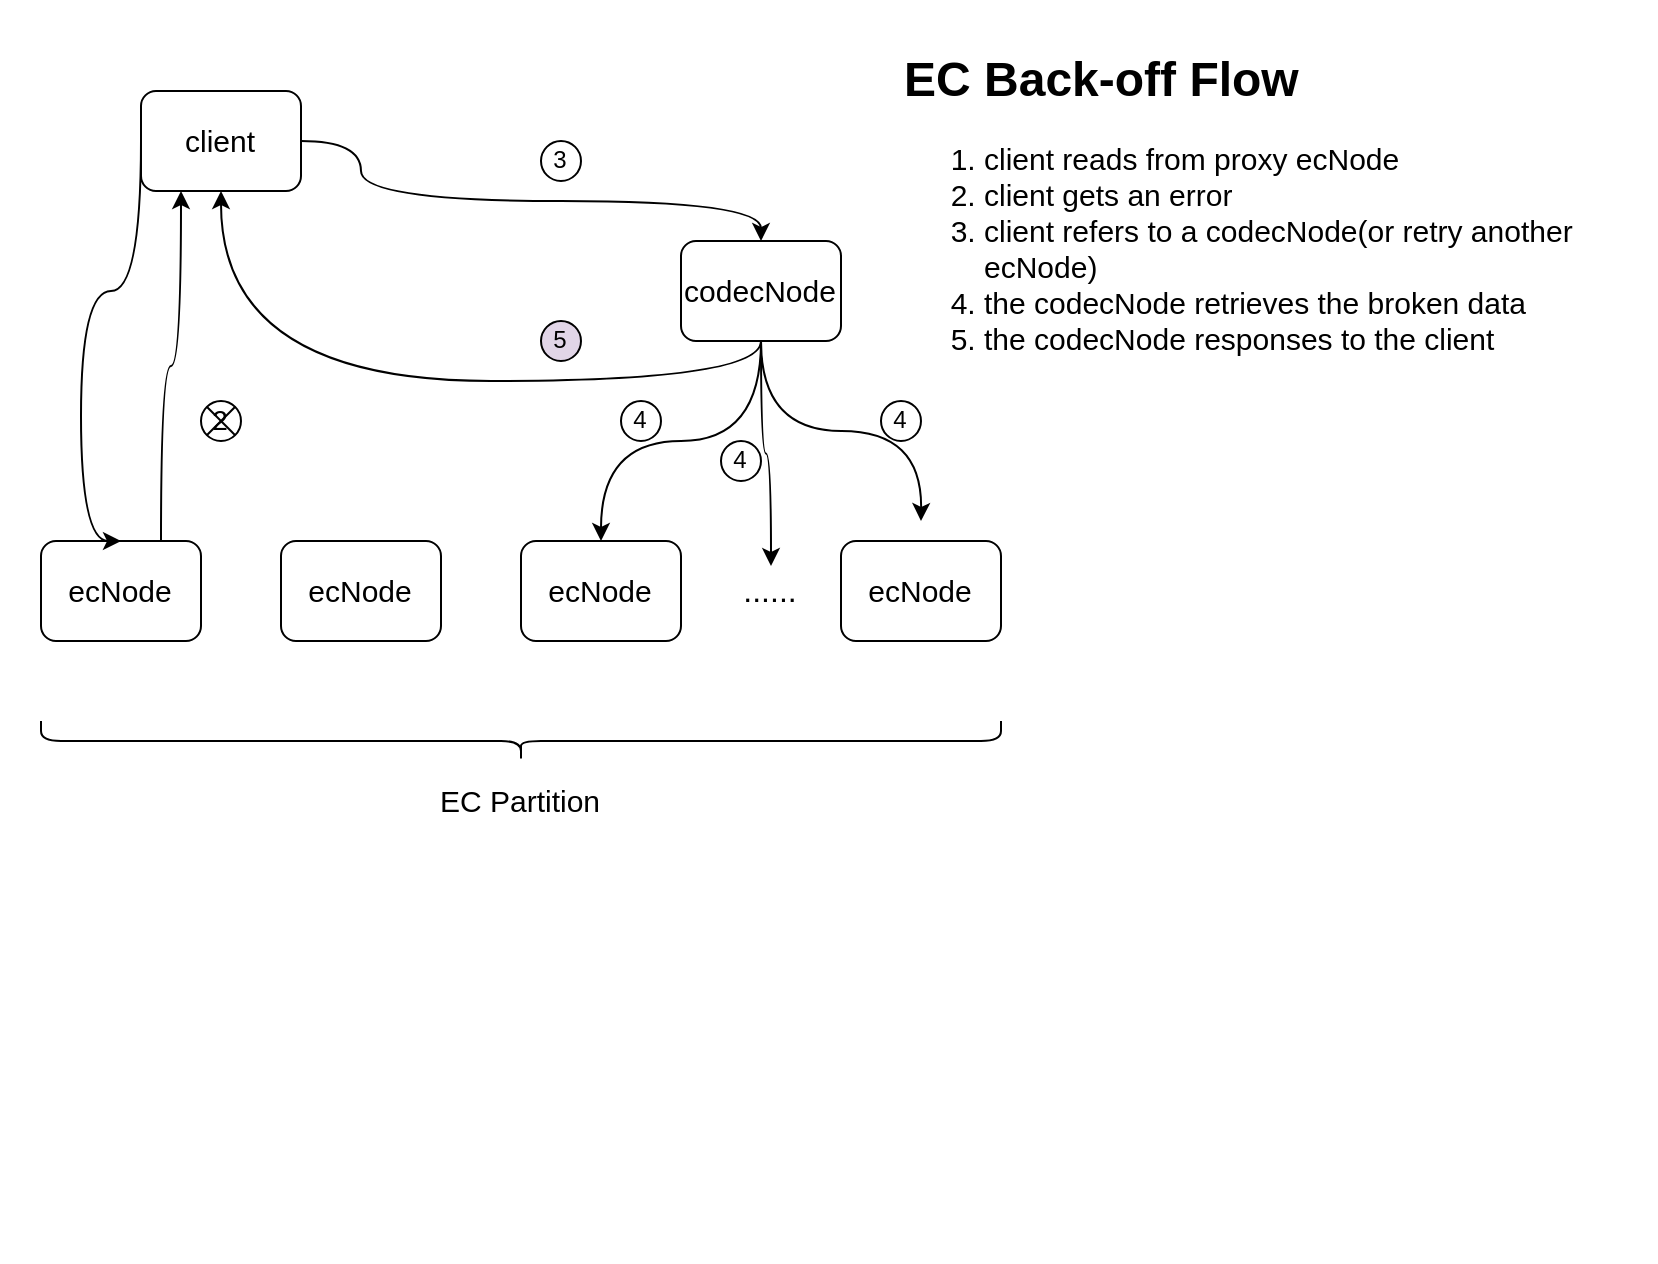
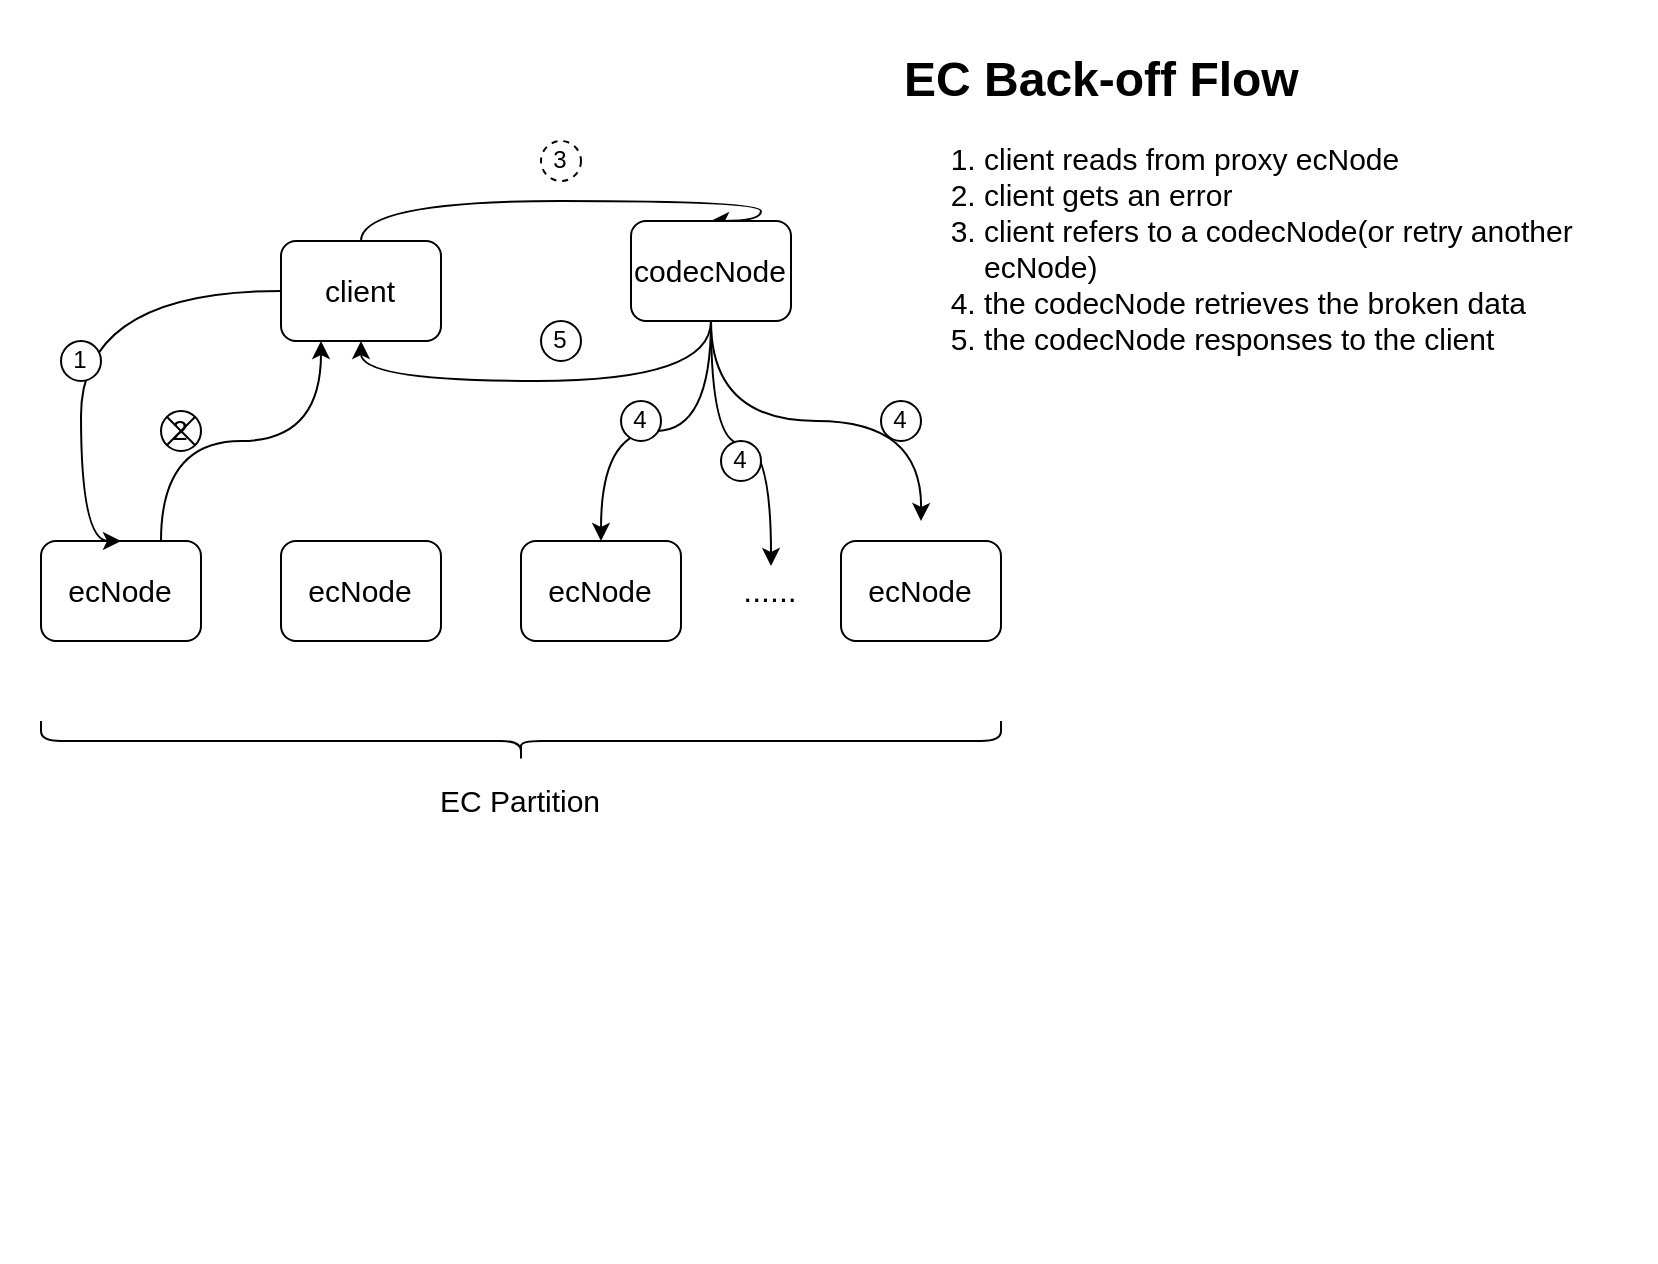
(221, 141) -> (361, 291)
(561, 161) -> (561, 161)
(761, 291) -> (711, 271)
(561, 341) -> (561, 341)
none -> (81, 361)
(221, 421) -> (181, 431)
